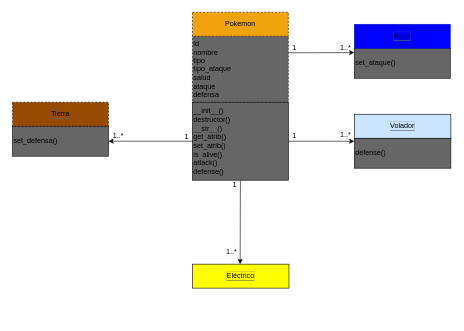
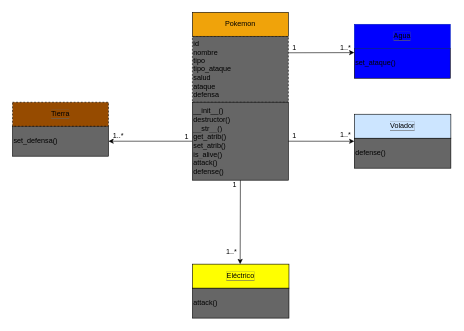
(240, 24) -> (240, 24)
(402, 63) -> (402, 63)
none -> (241, 303)
